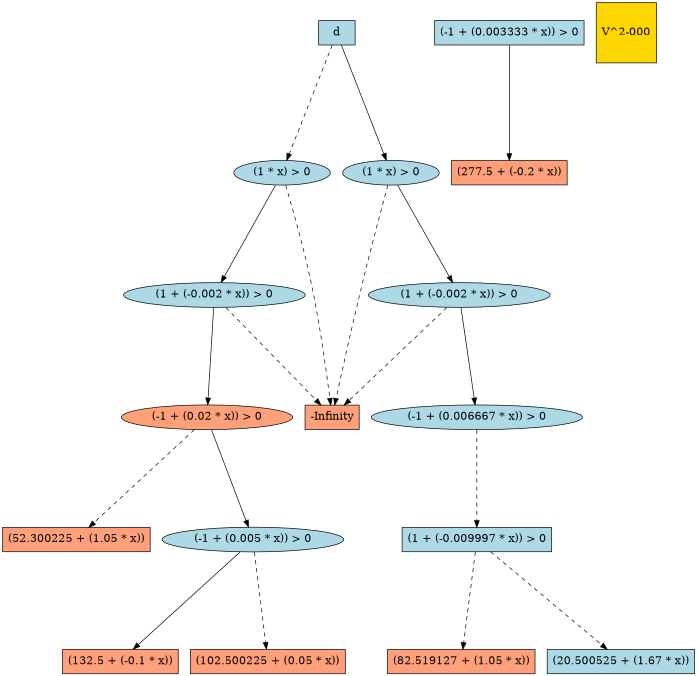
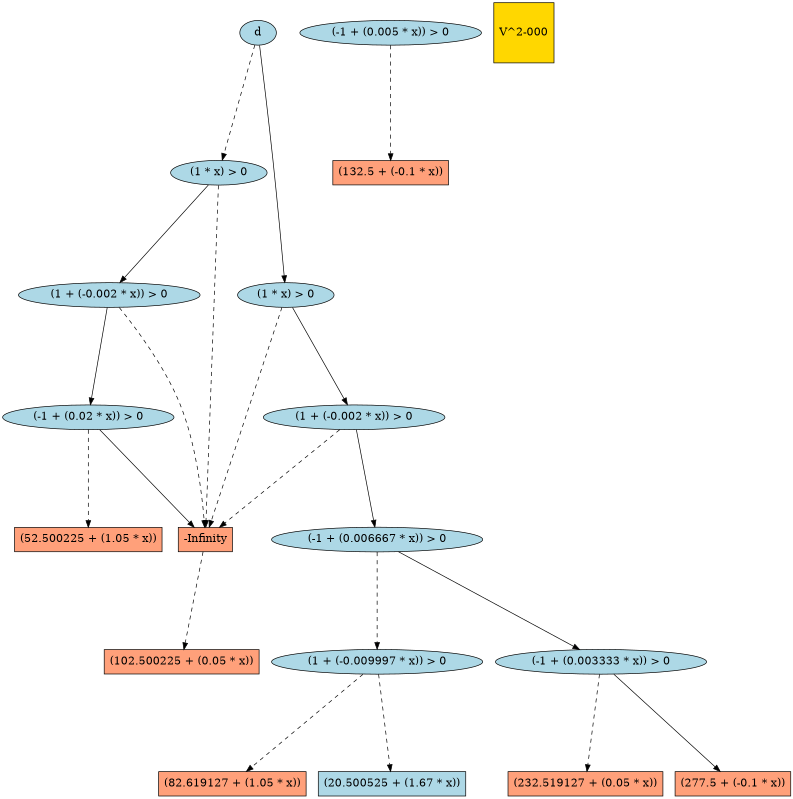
(337, 33) -> (258, 33)
(509, 33) -> (601, 662)
(509, 173) -> (733, 784)
(207, 417) -> (88, 417)
(229, 475) -> (145, 476)
(76, 540) -> (88, 540)
(477, 540) -> (377, 662)
(260, 597) -> (194, 597)
(189, 598) -> (391, 99)
none -> (486, 599)
(461, 662) -> (232, 784)
none -> (585, 784)
